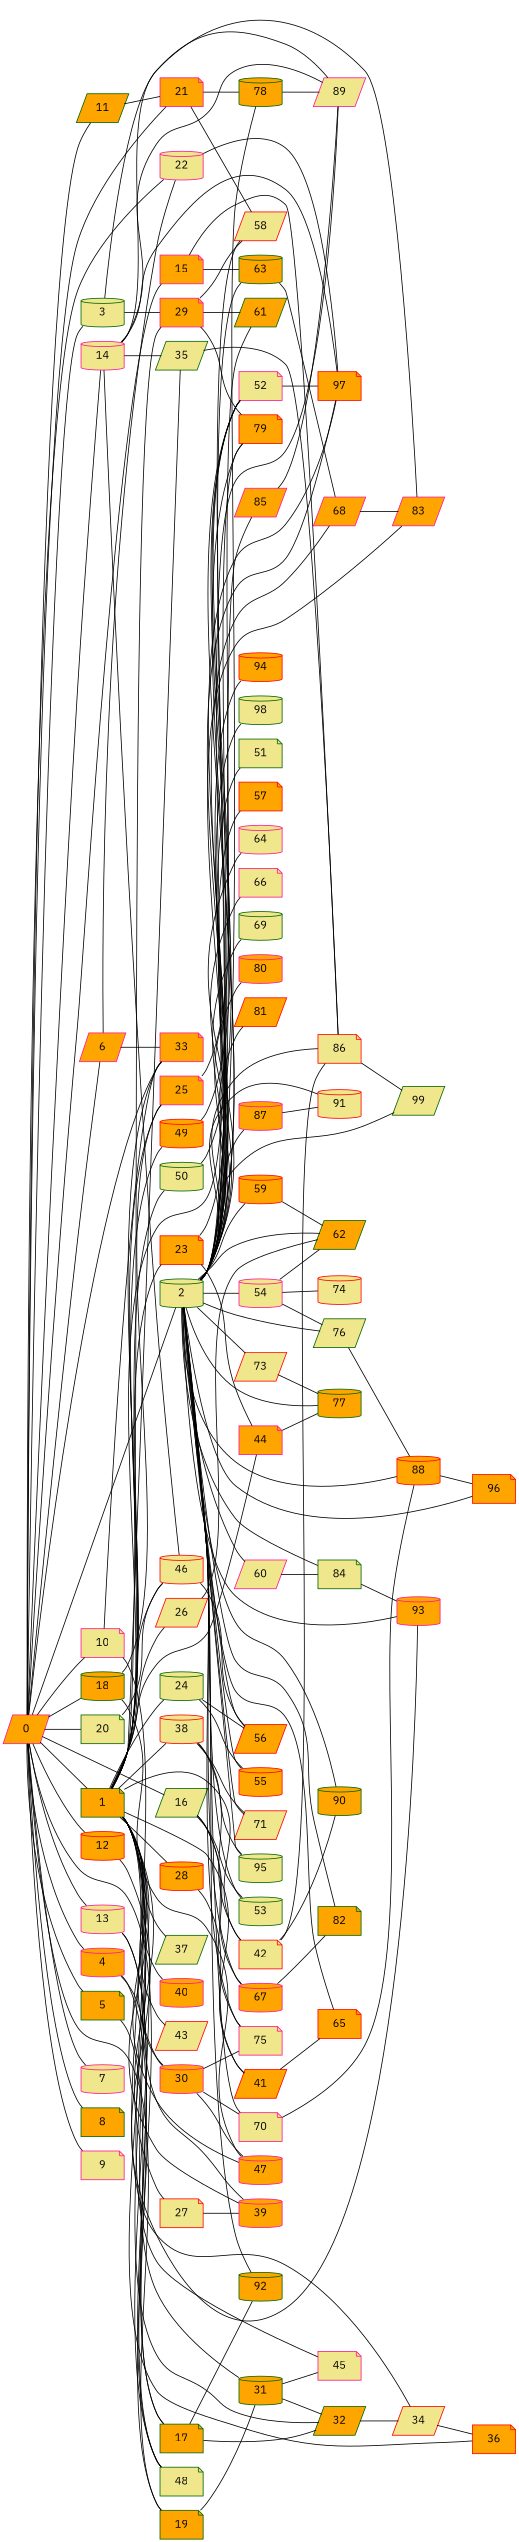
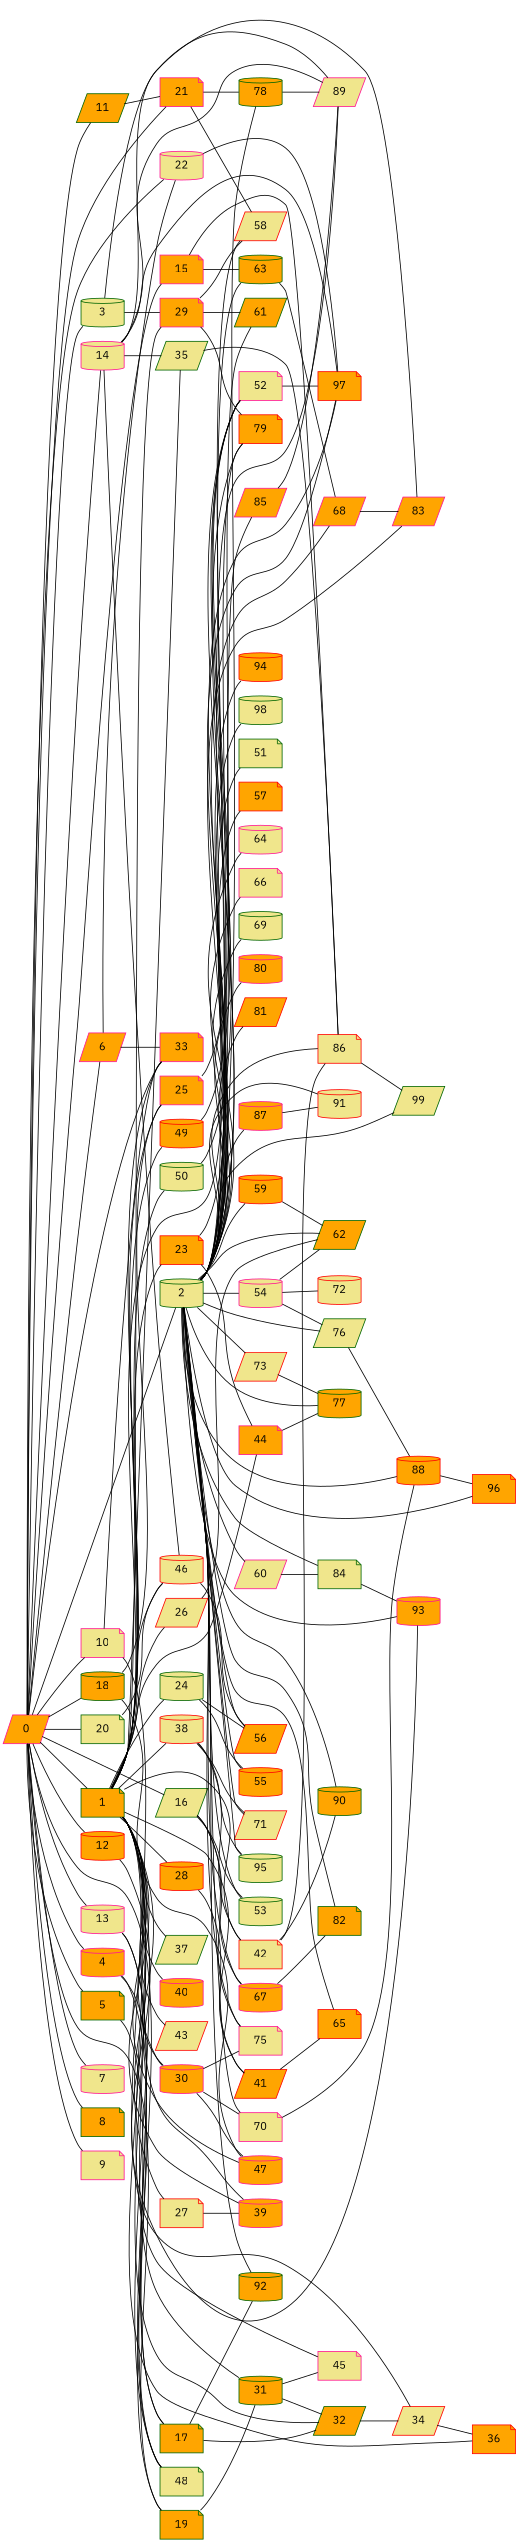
(340, 1290) -> (340, 1290)
